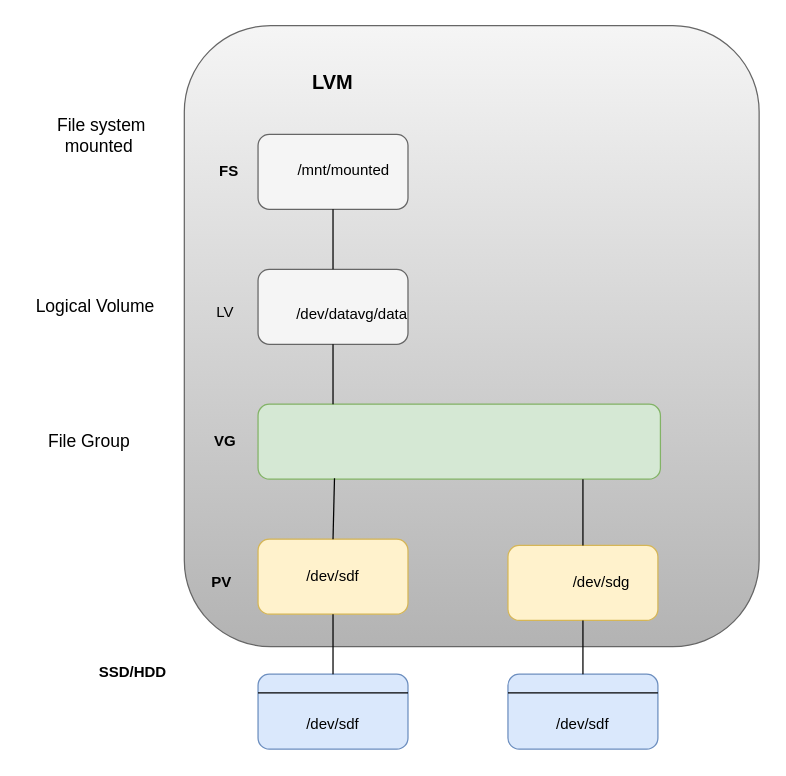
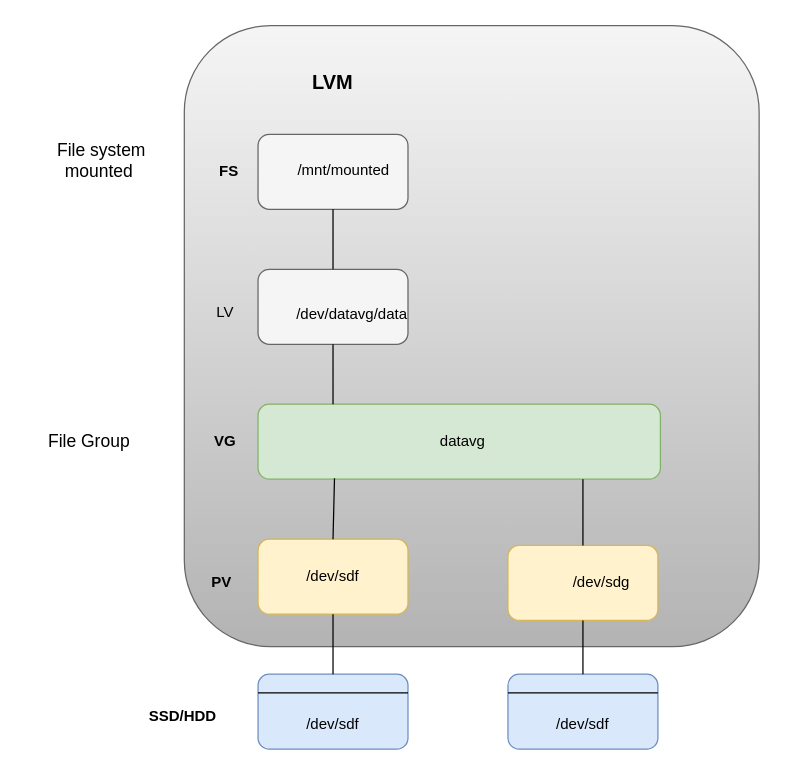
(102, 136) -> (102, 161)
(96, 307) -> none
none -> (463, 442)
(133, 673) -> (183, 717)
